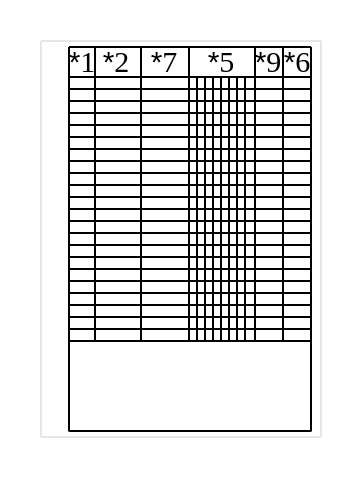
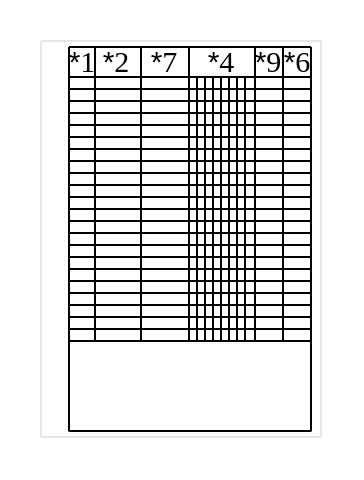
(222, 61) -> (222, 61)
